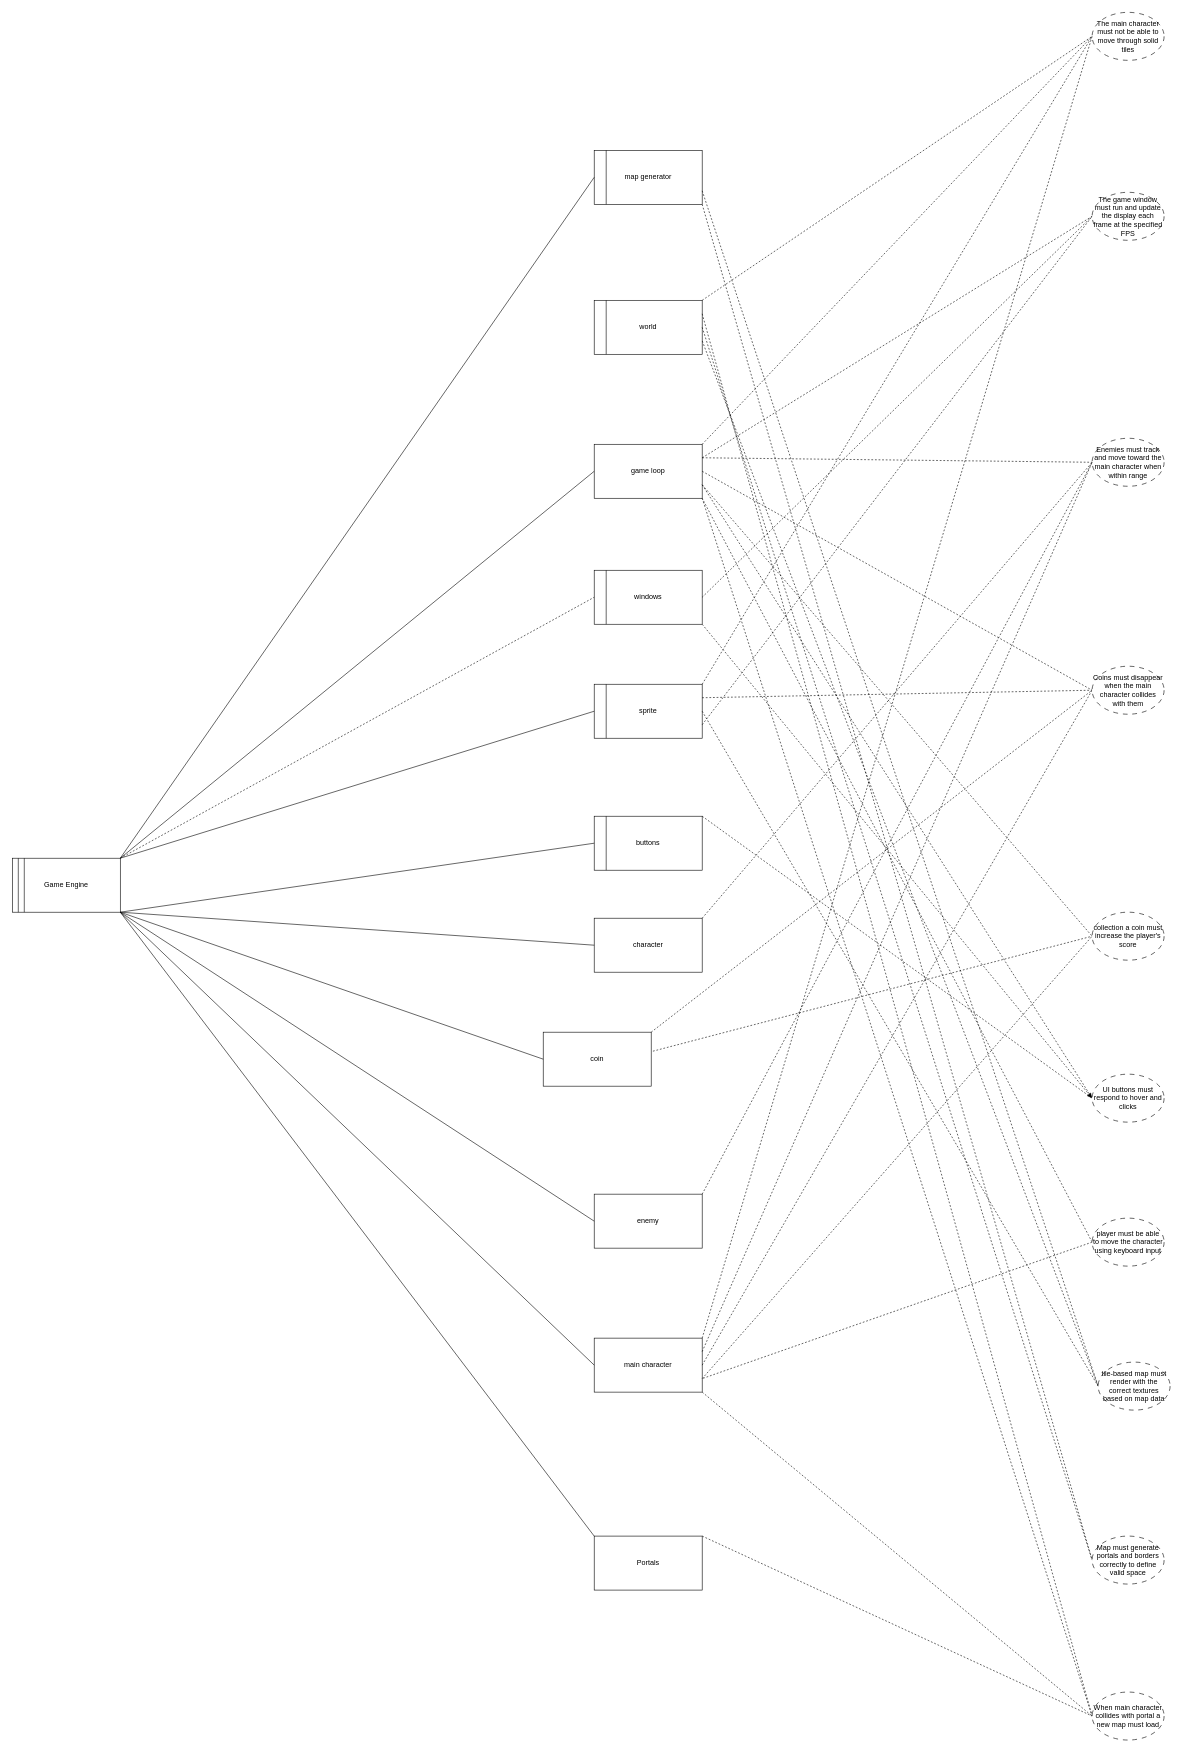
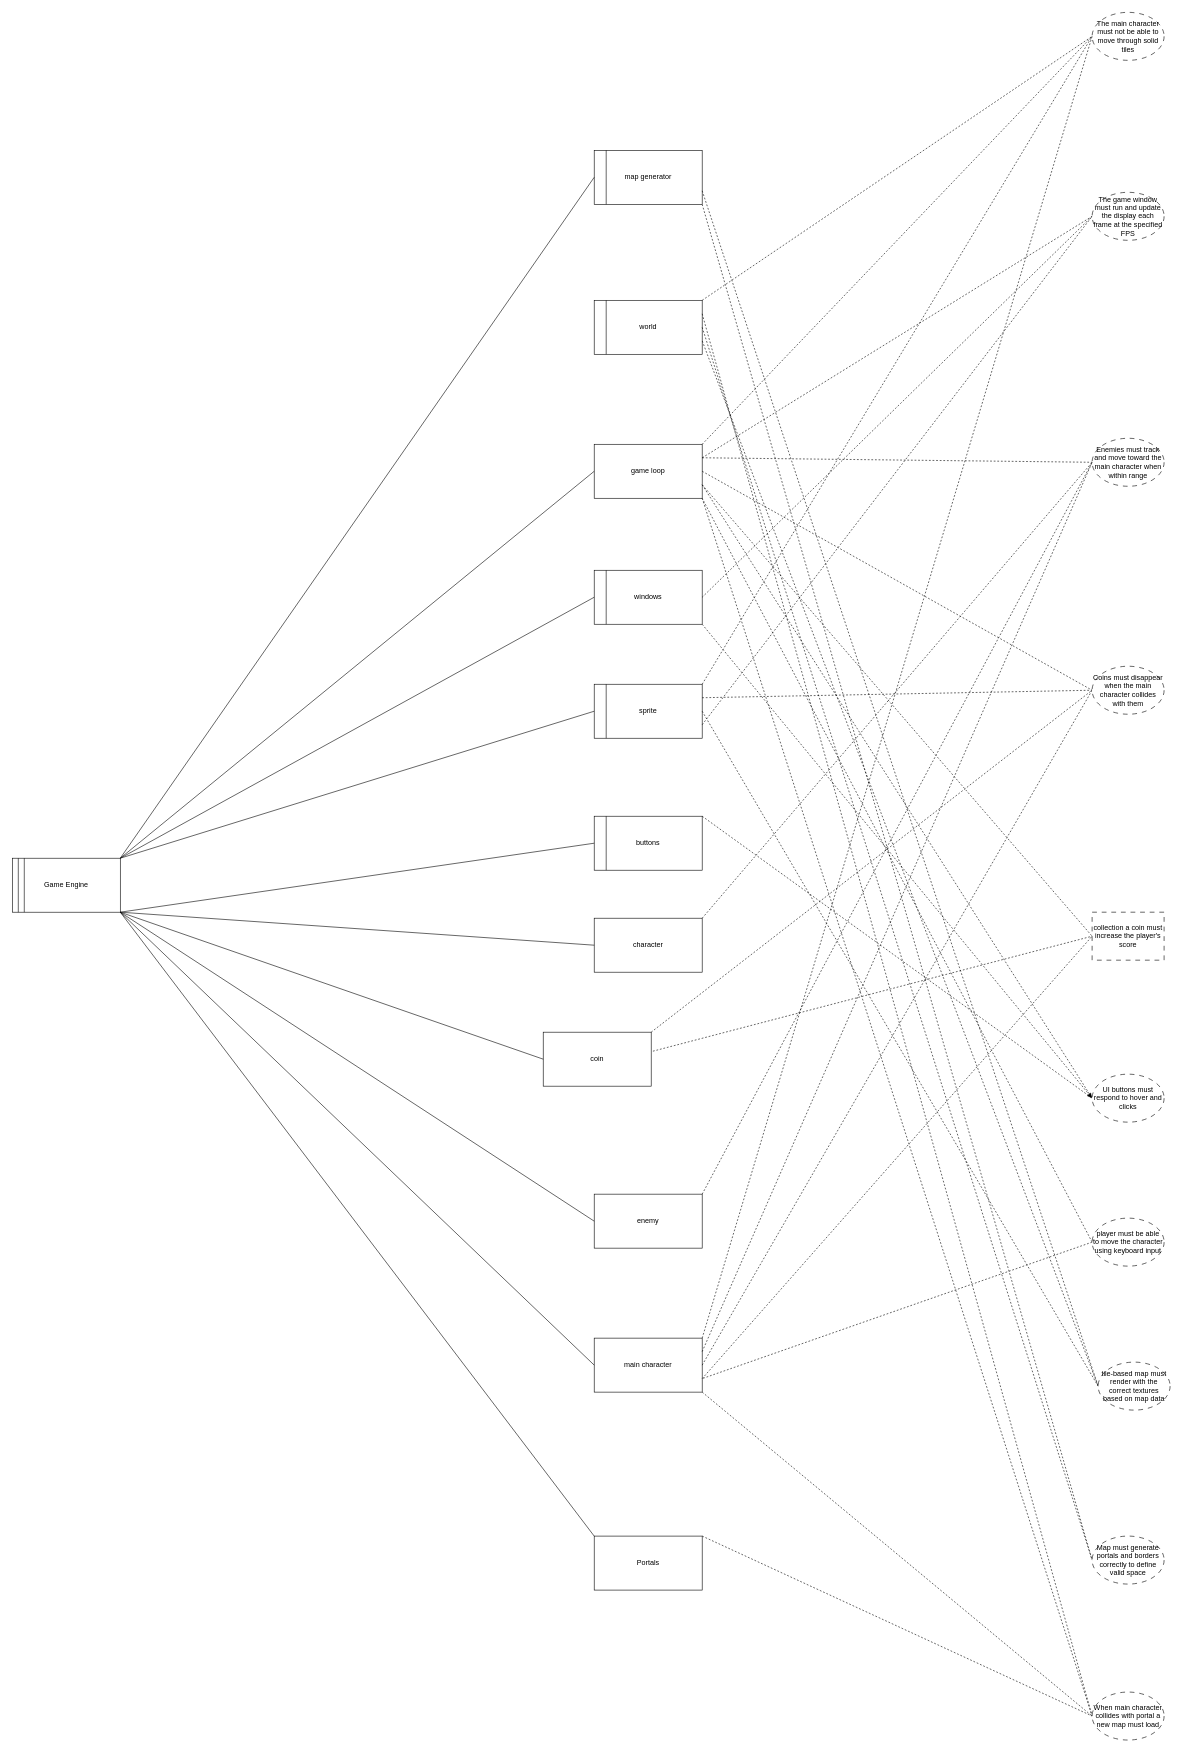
(361, 726) -> (361, 726)
(1128, 936) -> (1128, 936)
